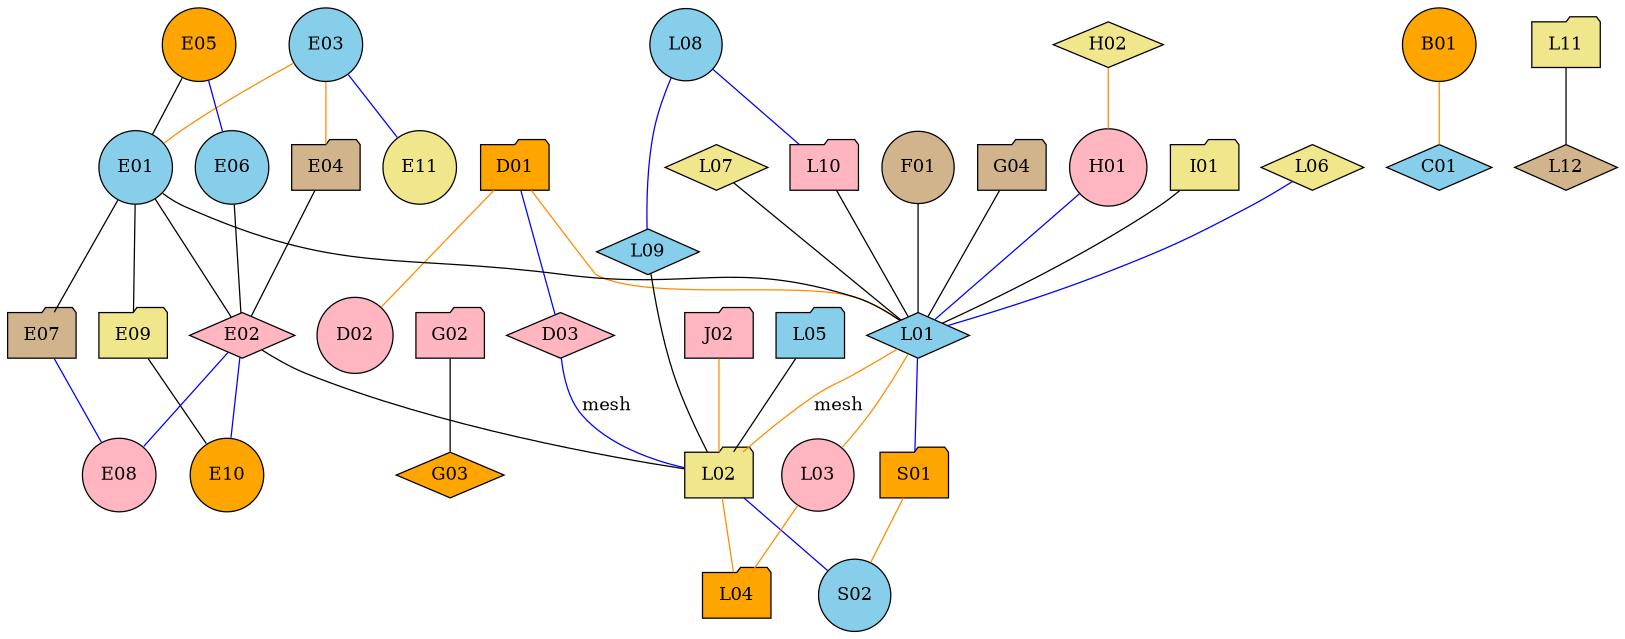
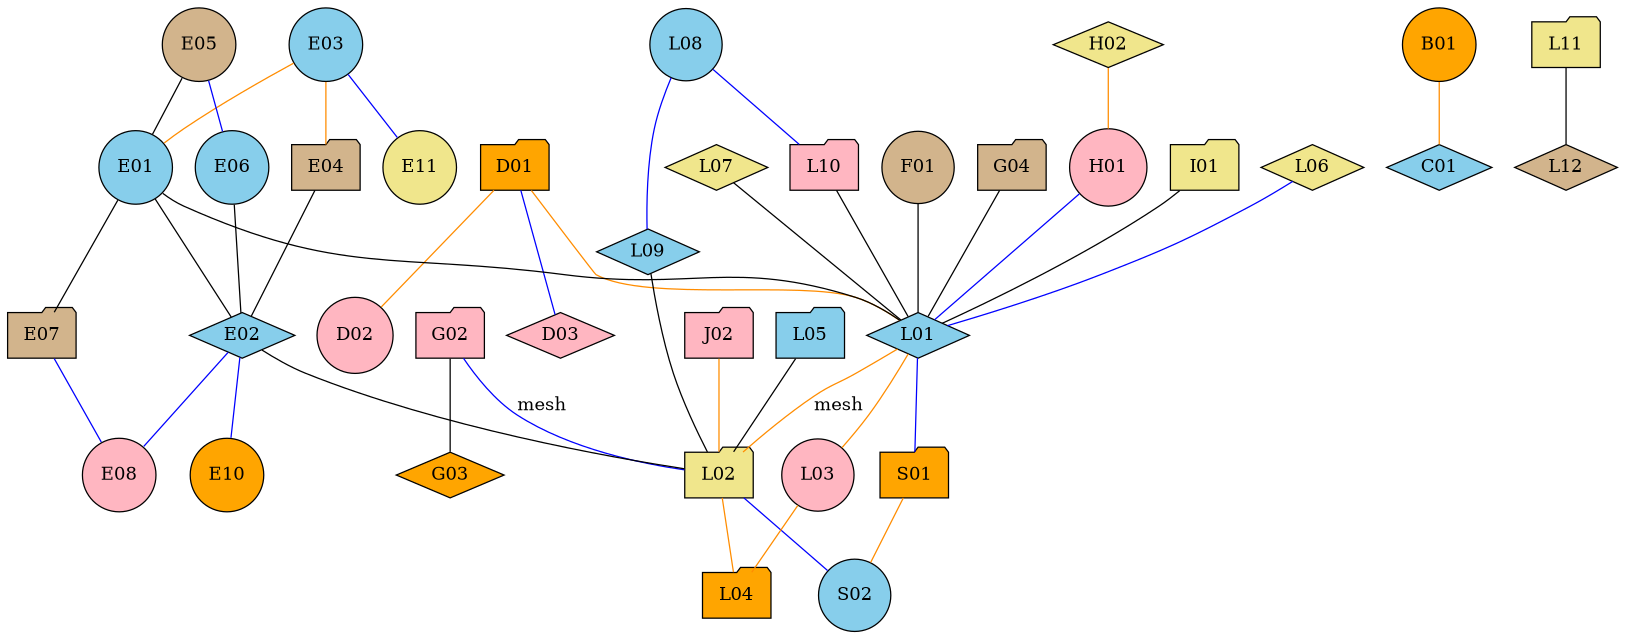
(199, 45) -> (199, 45)
(133, 335) -> none
(242, 335) -> (242, 335)
(603, 433) -> (561, 438)
